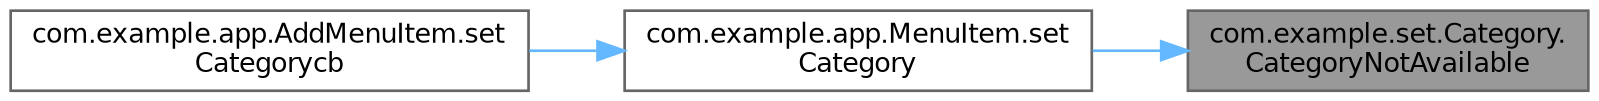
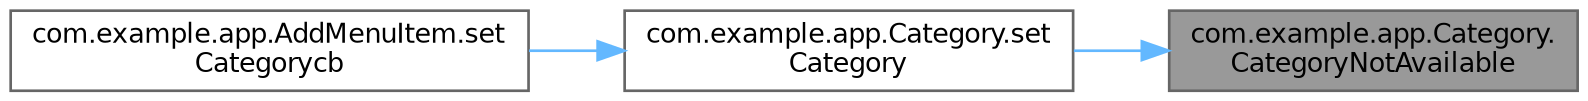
(858, 51) -> (849, 51)
(1388, 51) -> (1373, 51)
